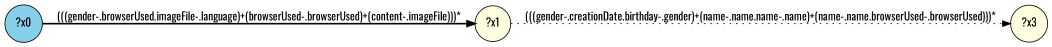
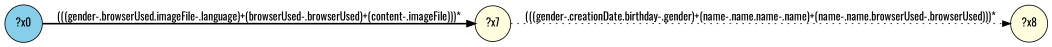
(493, 24) -> (493, 24)
(1029, 24) -> (1029, 24)
